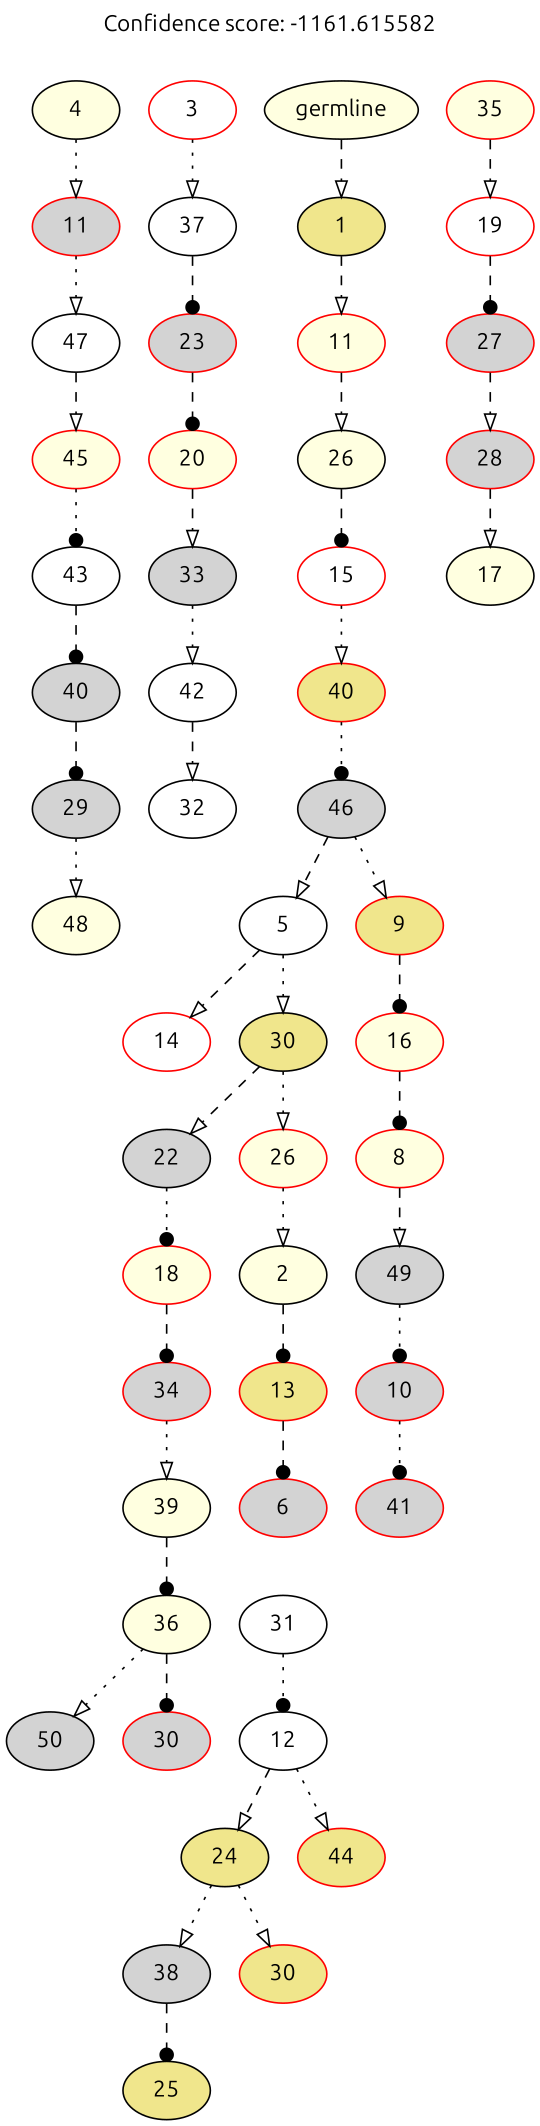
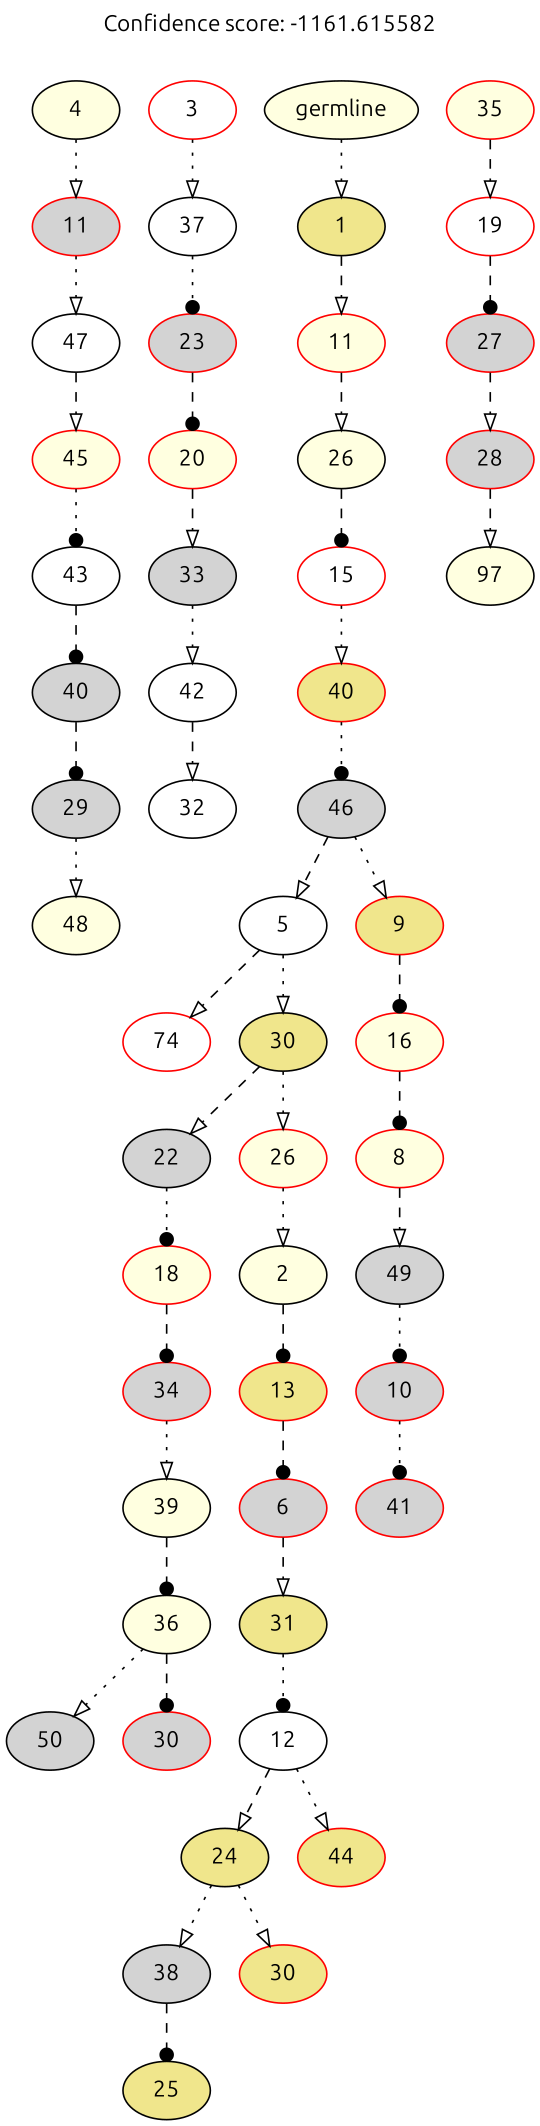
(341, 160) -> (341, 160)
(193, 278) -> (193, 278)
(490, 576) -> (490, 576)
(167, 1042) -> (167, 1042)
none -> (283, 1558)
(283, 1625) -> (283, 1625)
